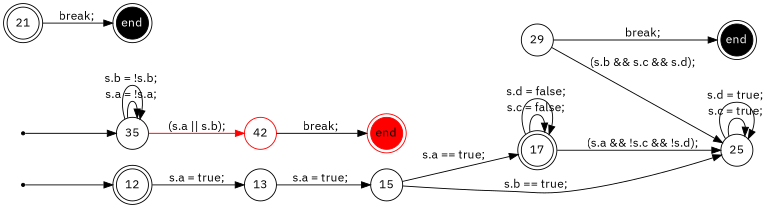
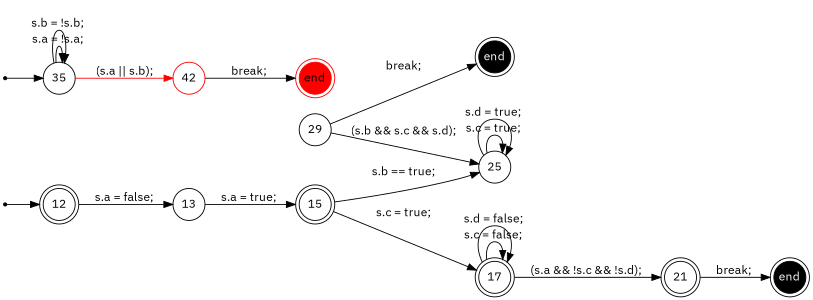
(634, 150) -> (583, 277)
(455, 155) -> (405, 213)
(198, 178) -> (126, 198)
(387, 185) -> (315, 204)
